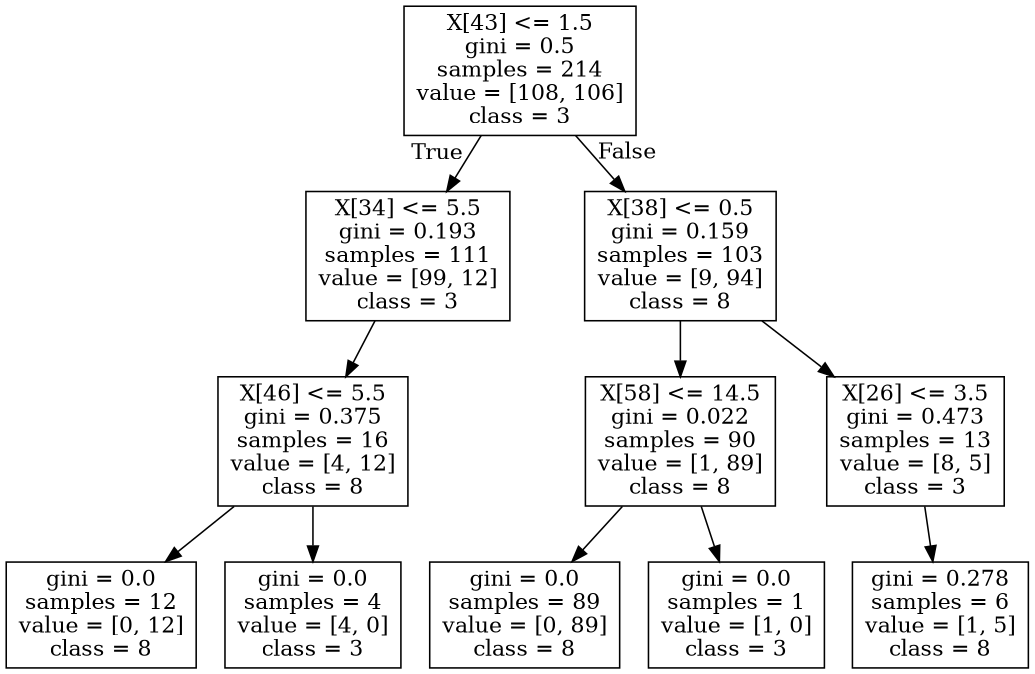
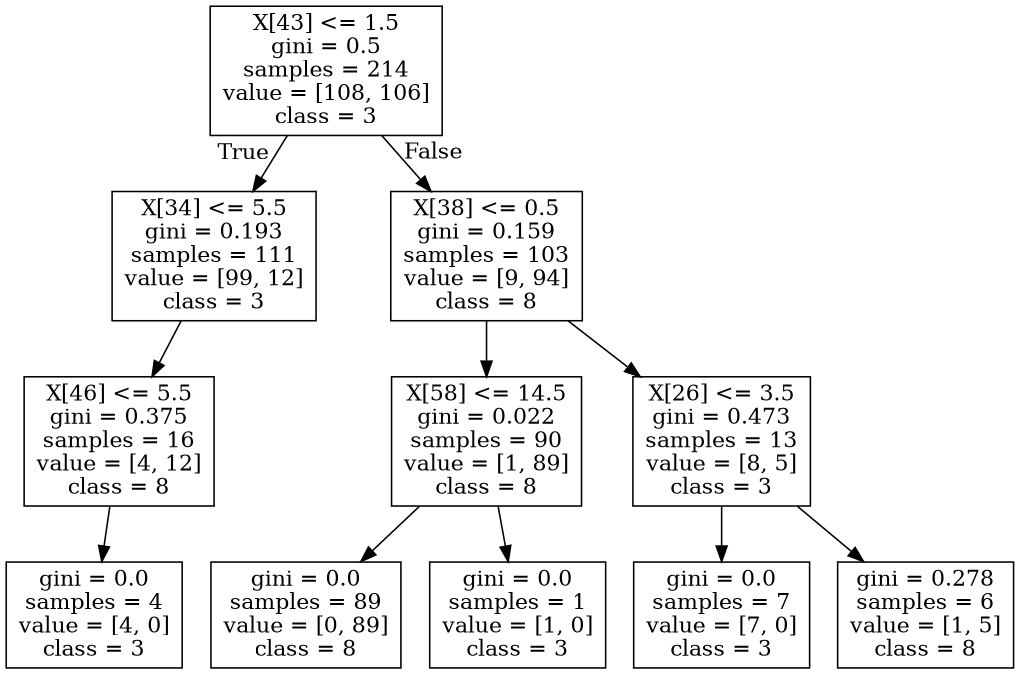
(101, 615) -> none
none -> (722, 615)
